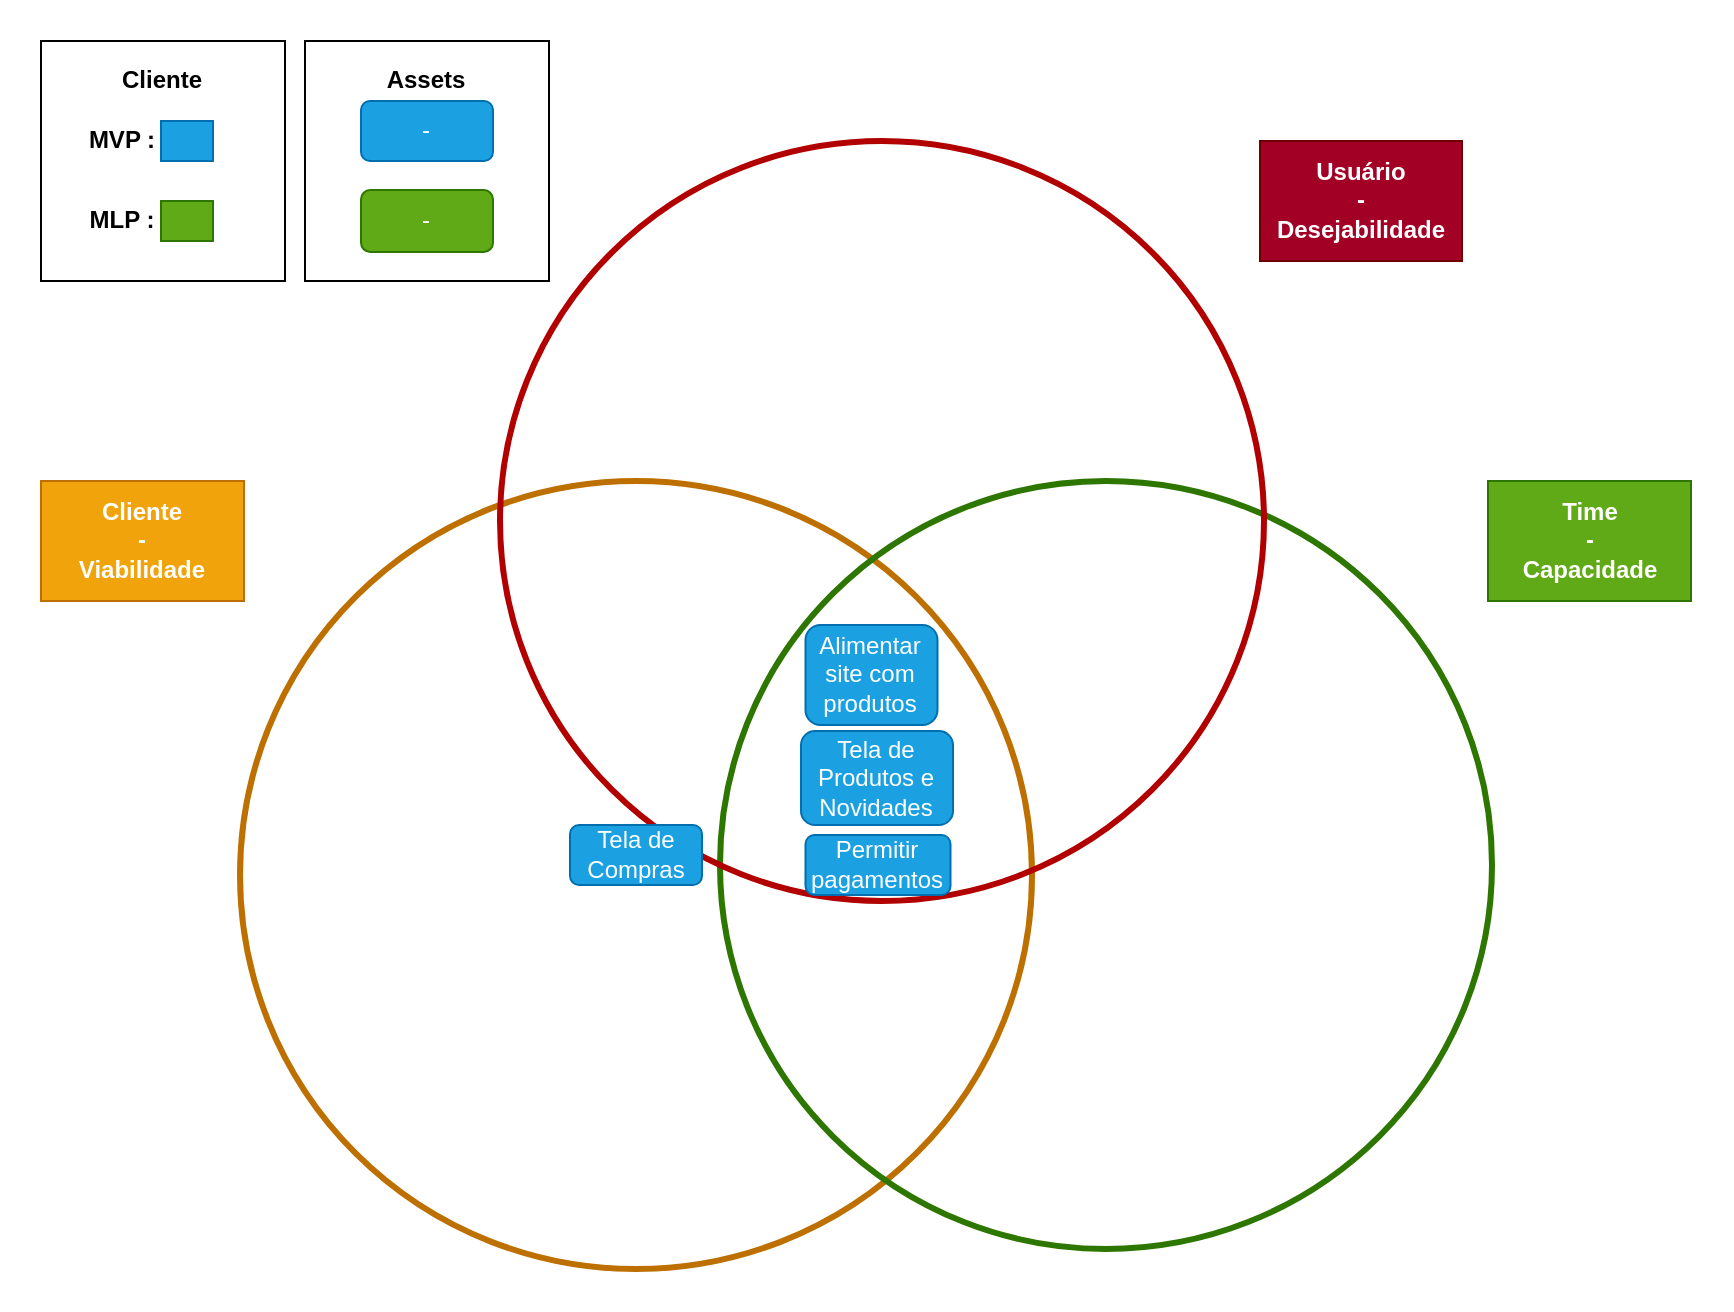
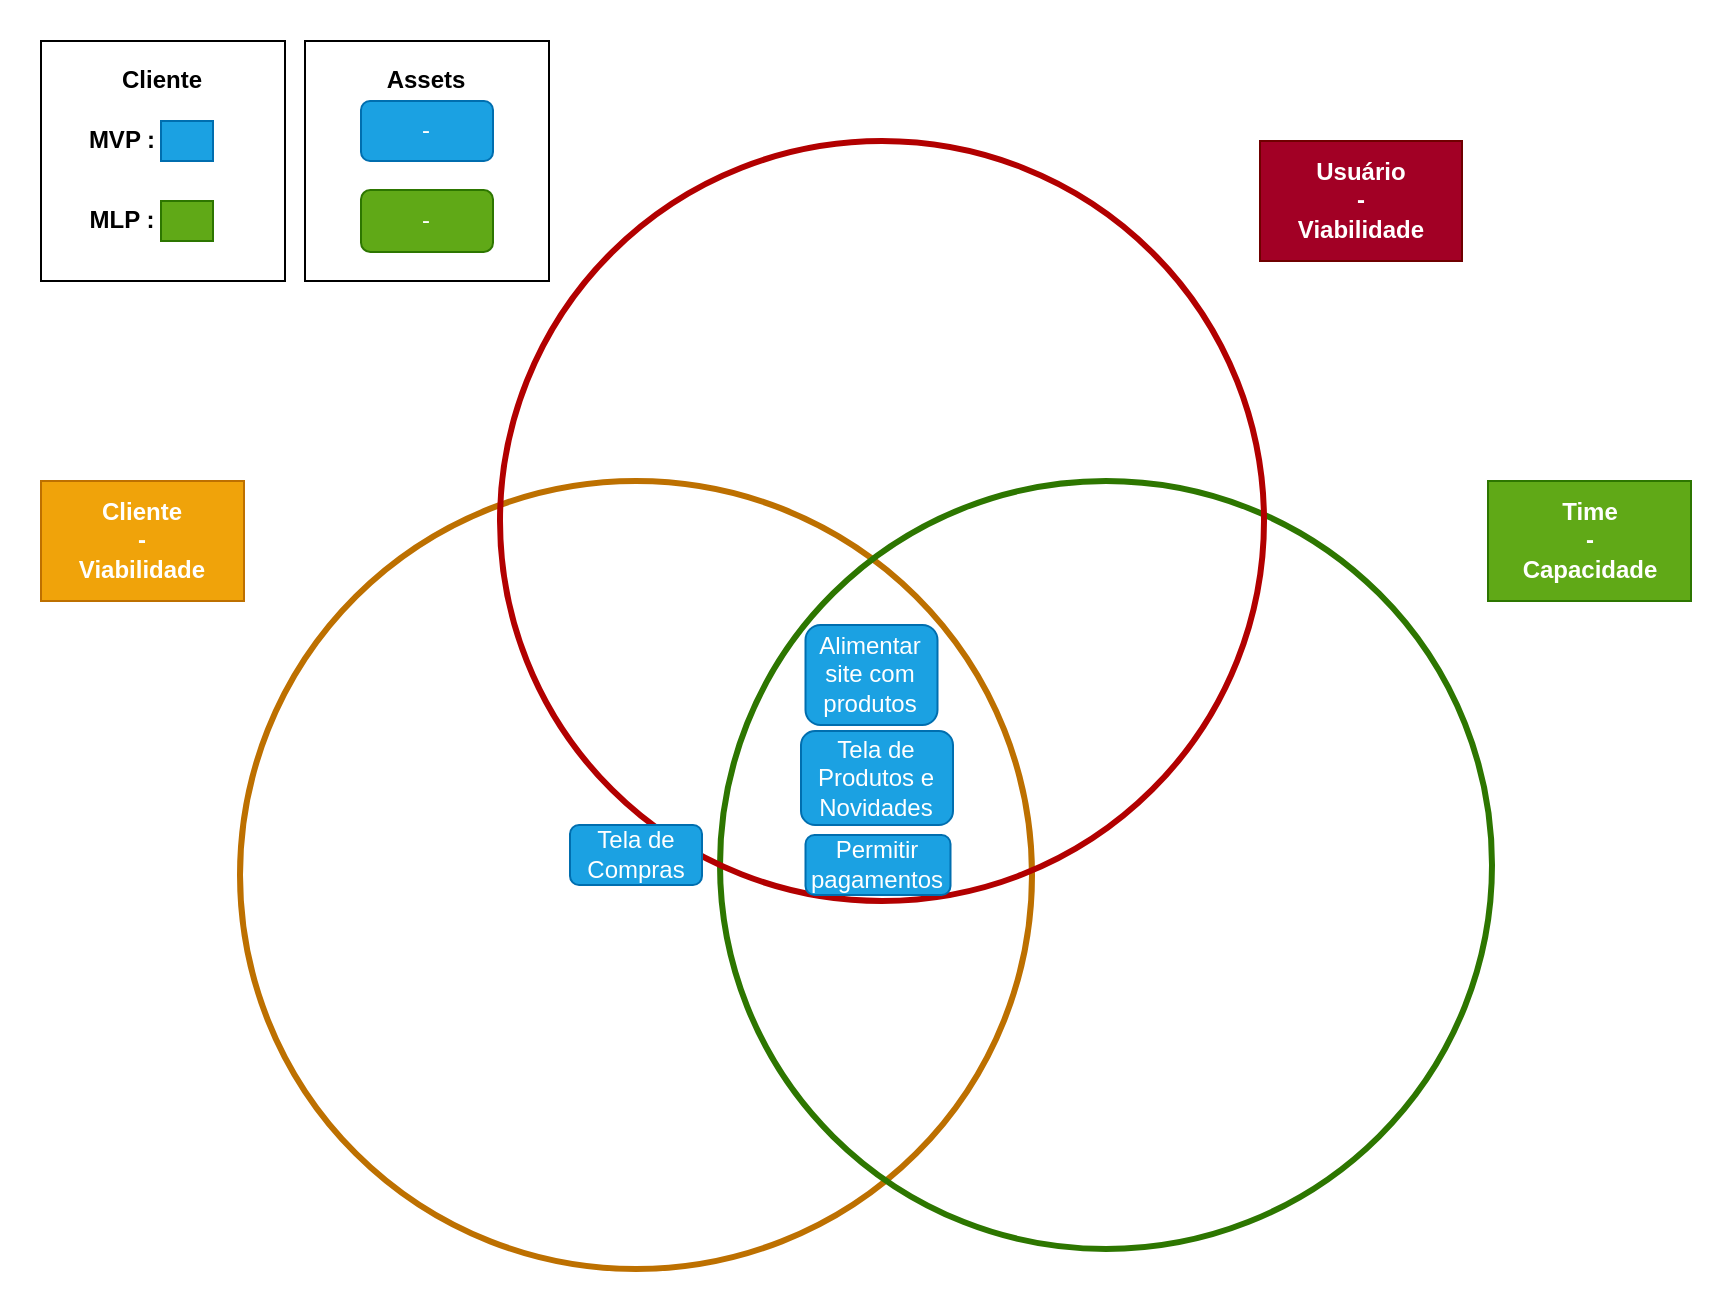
(1362, 201) -> (1362, 201)
